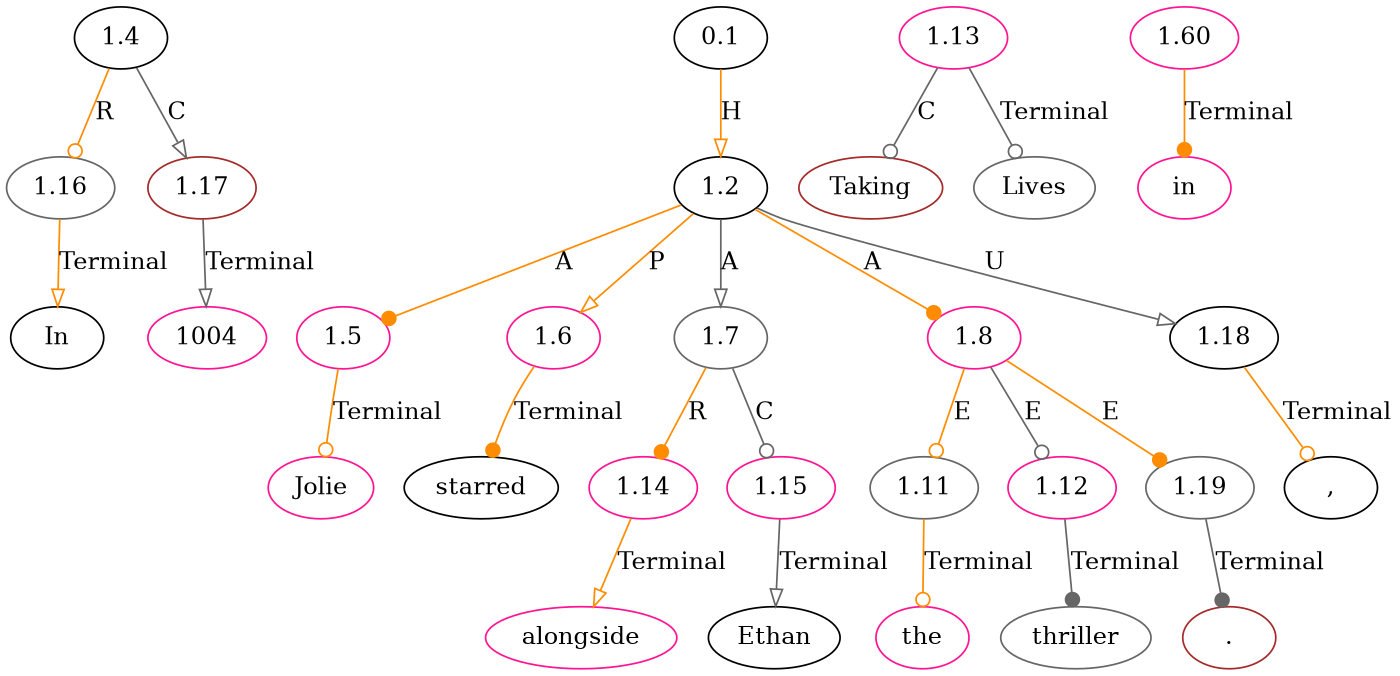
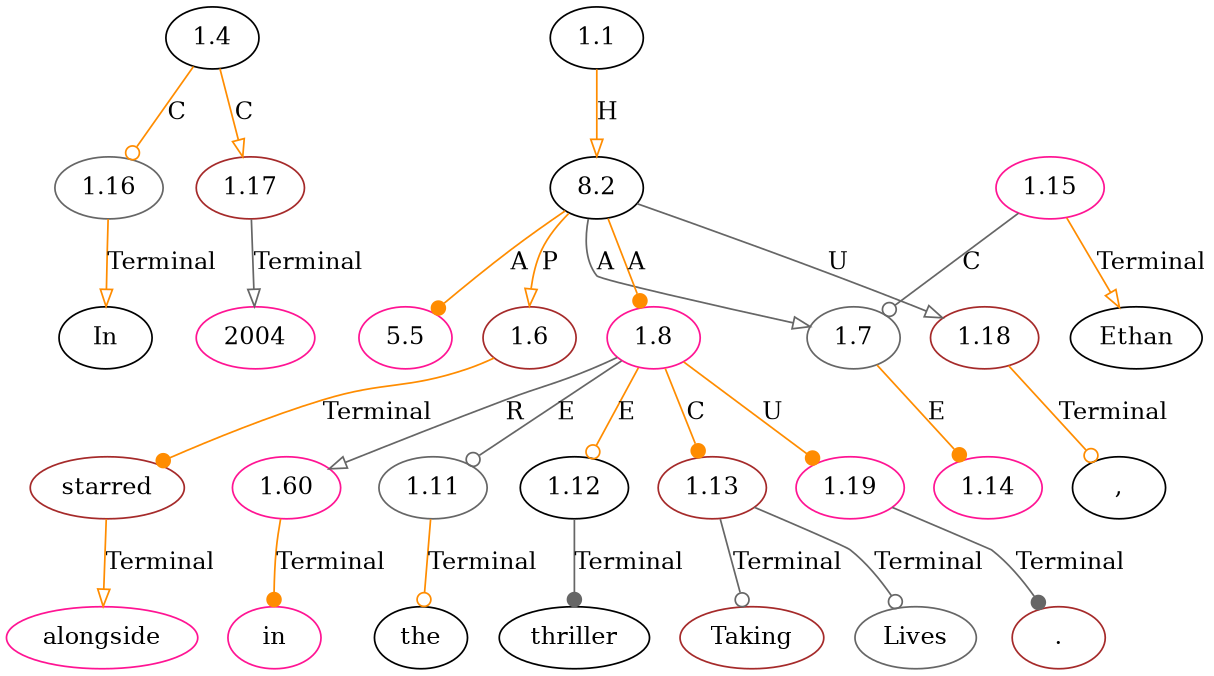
(721, 38) -> (597, 38)
(954, 38) -> (712, 488)
(157, 105) -> (229, 104)
(105, 113) -> (177, 113)
(927, 113) -> (788, 563)
(721, 188) -> (597, 188)
(207, 338) -> (256, 338)
(343, 338) -> (405, 338)
(554, 338) -> (530, 338)
(1224, 338) -> (985, 338)
none -> (680, 406)
(748, 406) -> (957, 259)
(951, 406) -> (550, 408)
(1014, 406) -> (617, 407)
none -> (481, 409)
(698, 413) -> (937, 413)
(1111, 413) -> (773, 413)
(321, 488) -> none
(481, 488) -> (107, 488)
(1062, 488) -> (574, 488)
(1200, 488) -> (850, 488)
(616, 554) -> (105, 554)
(778, 554) -> (1089, 255)
(922, 638) -> (421, 638)
(1076, 638) -> (574, 638)
